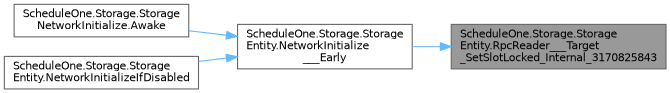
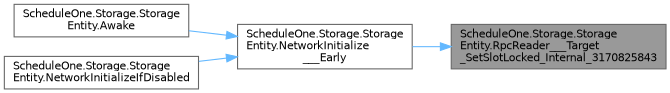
(101, 21) -> (101, 21)
